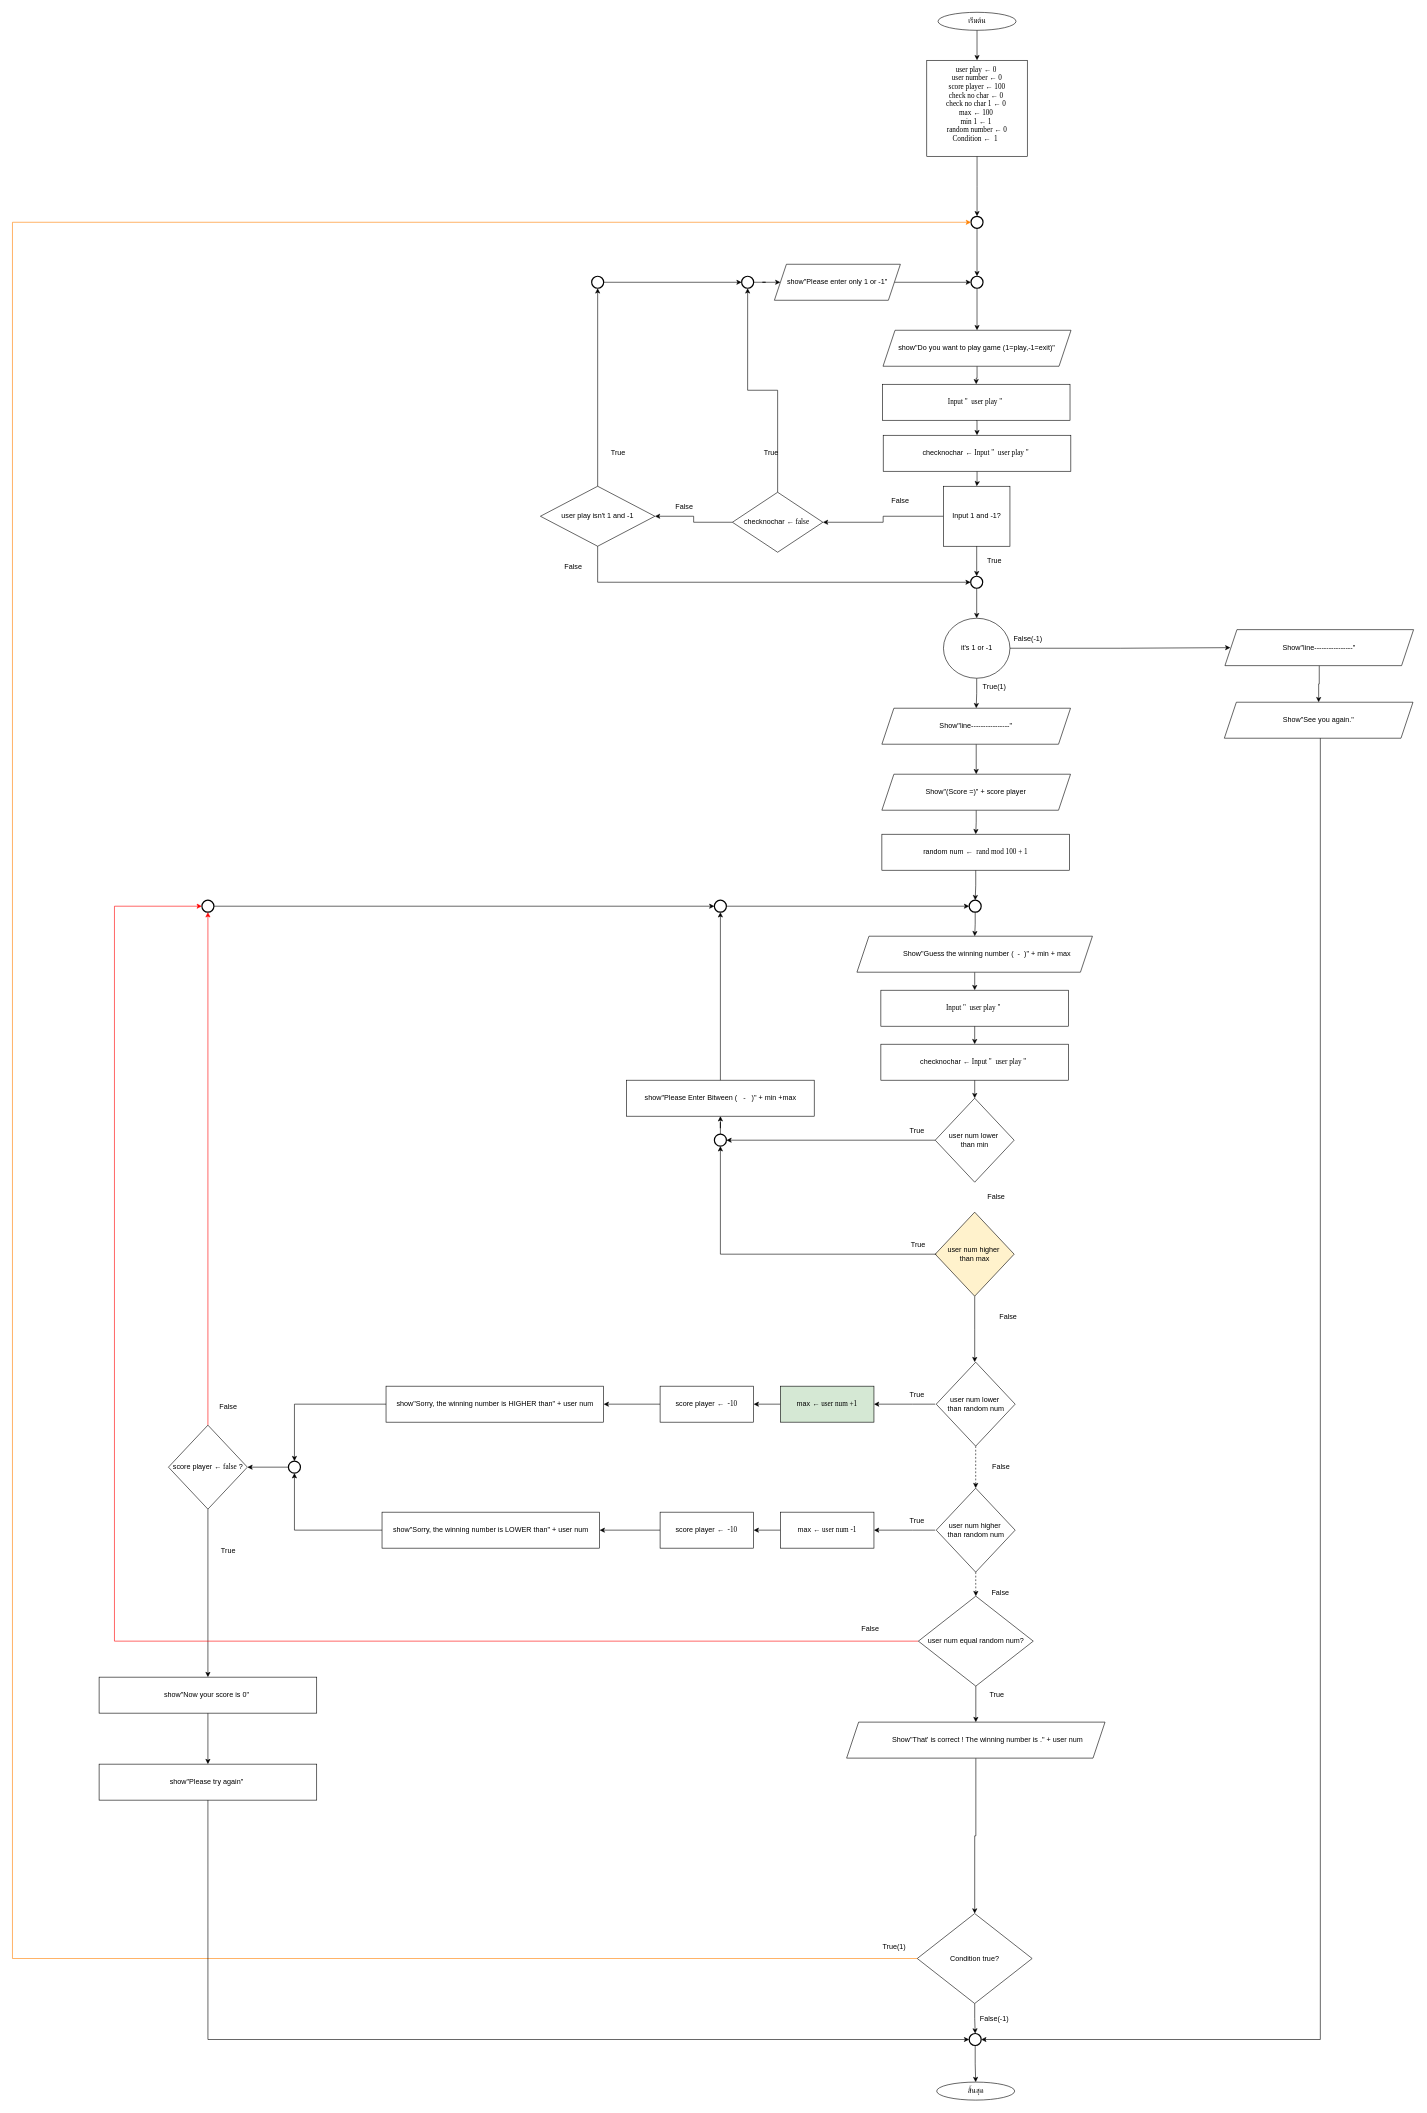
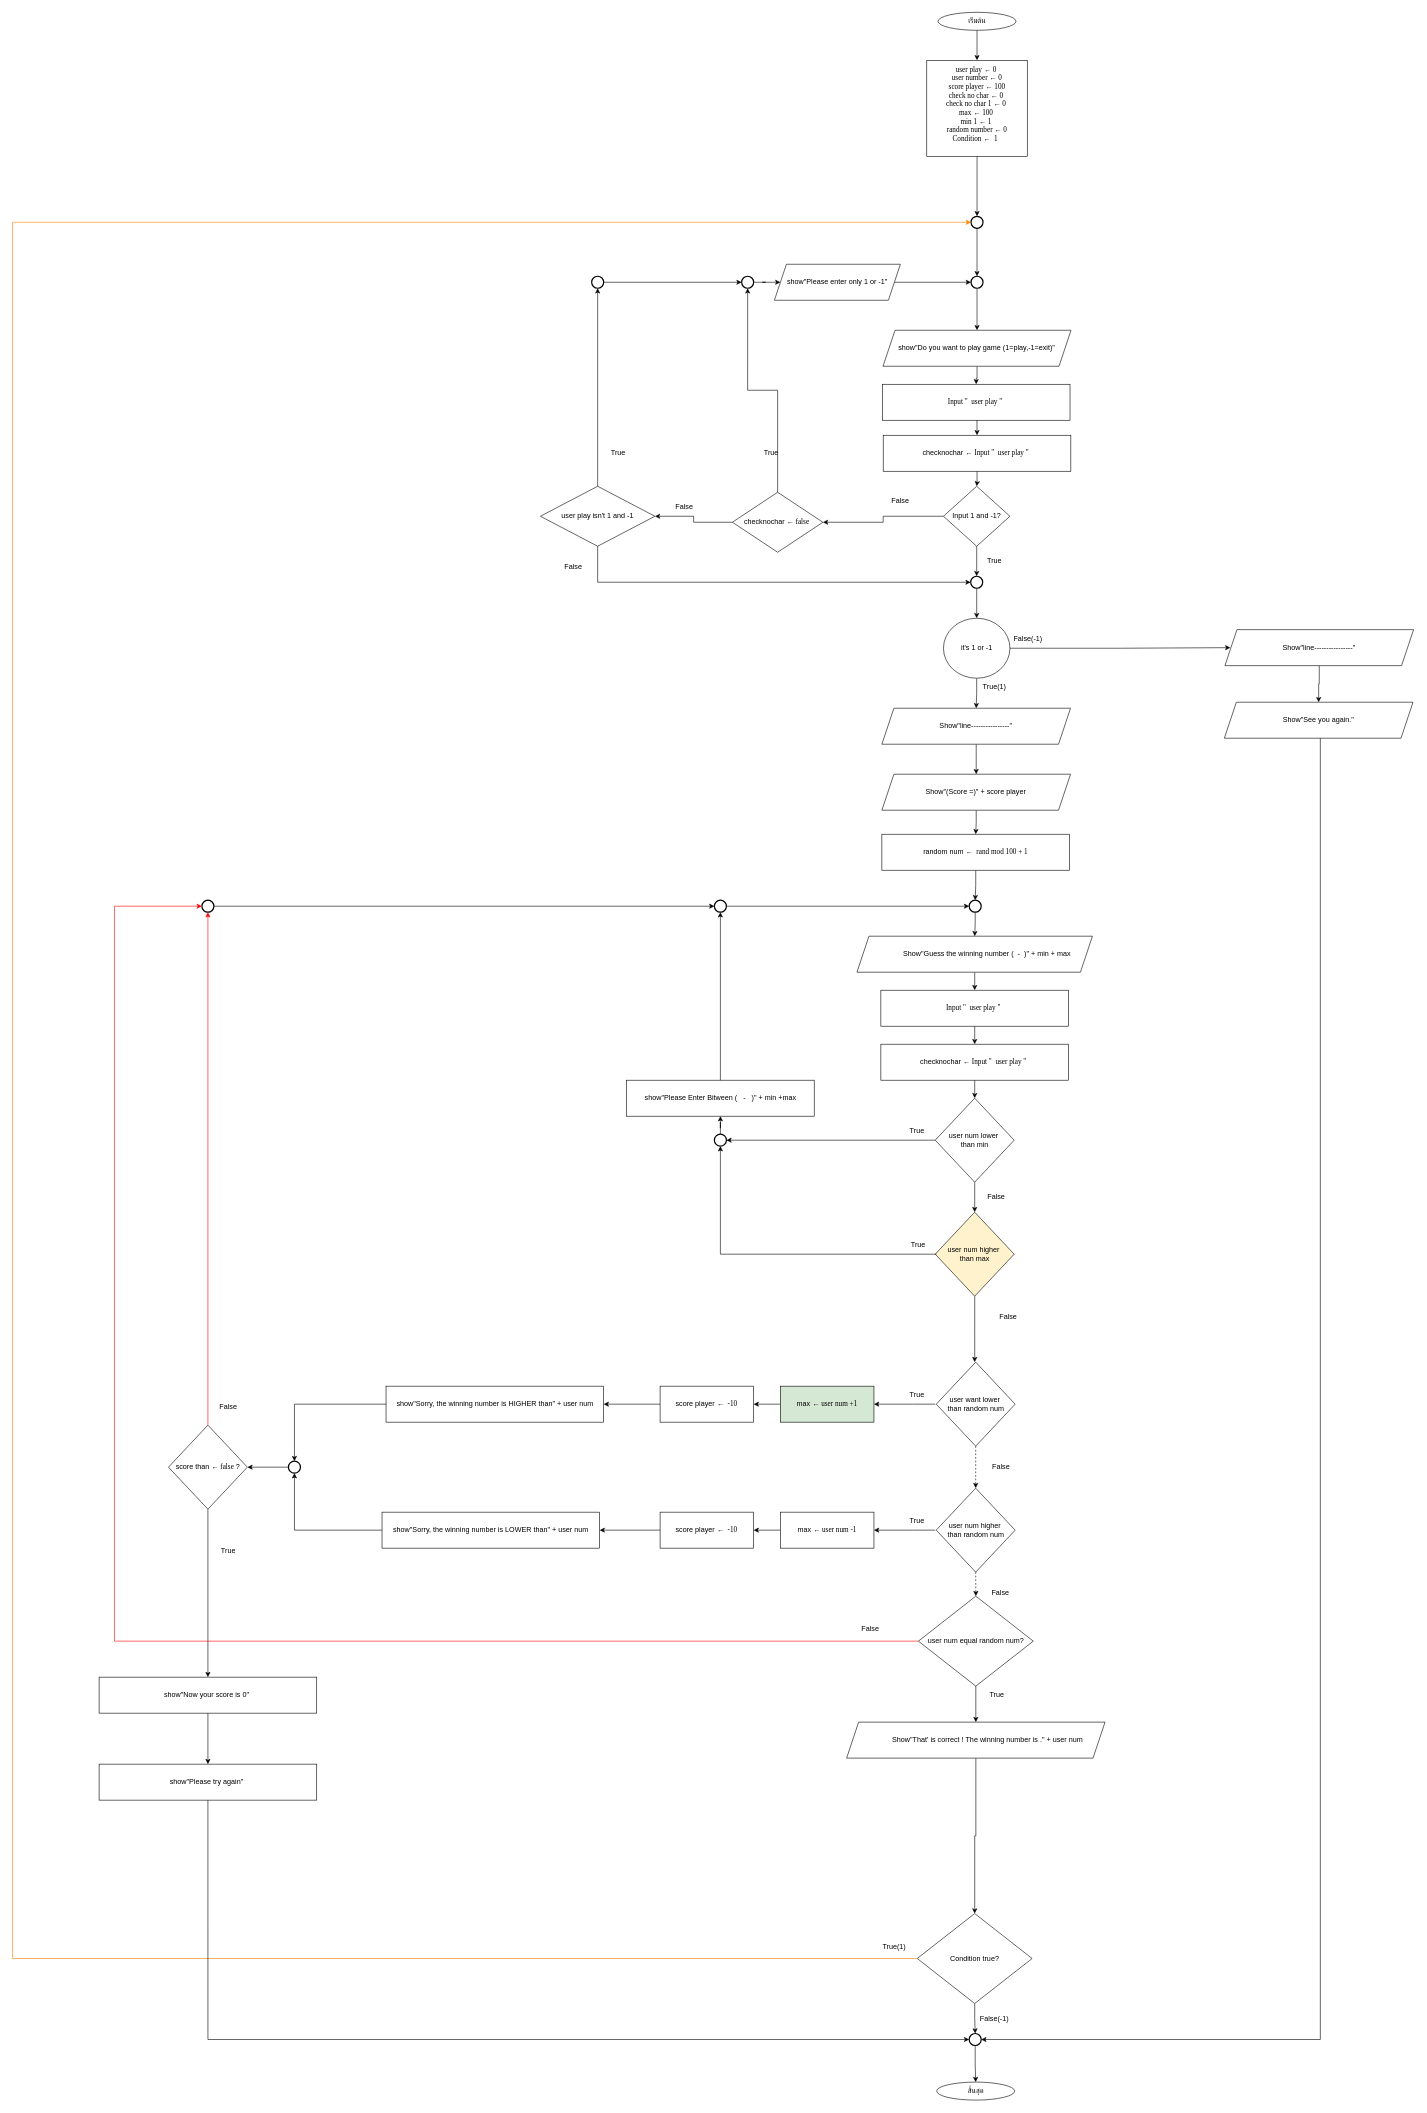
(977, 516) -> (977, 516)
none -> (975, 1206)
(976, 1404) -> (976, 1404)
(208, 1467) -> (208, 1467)
